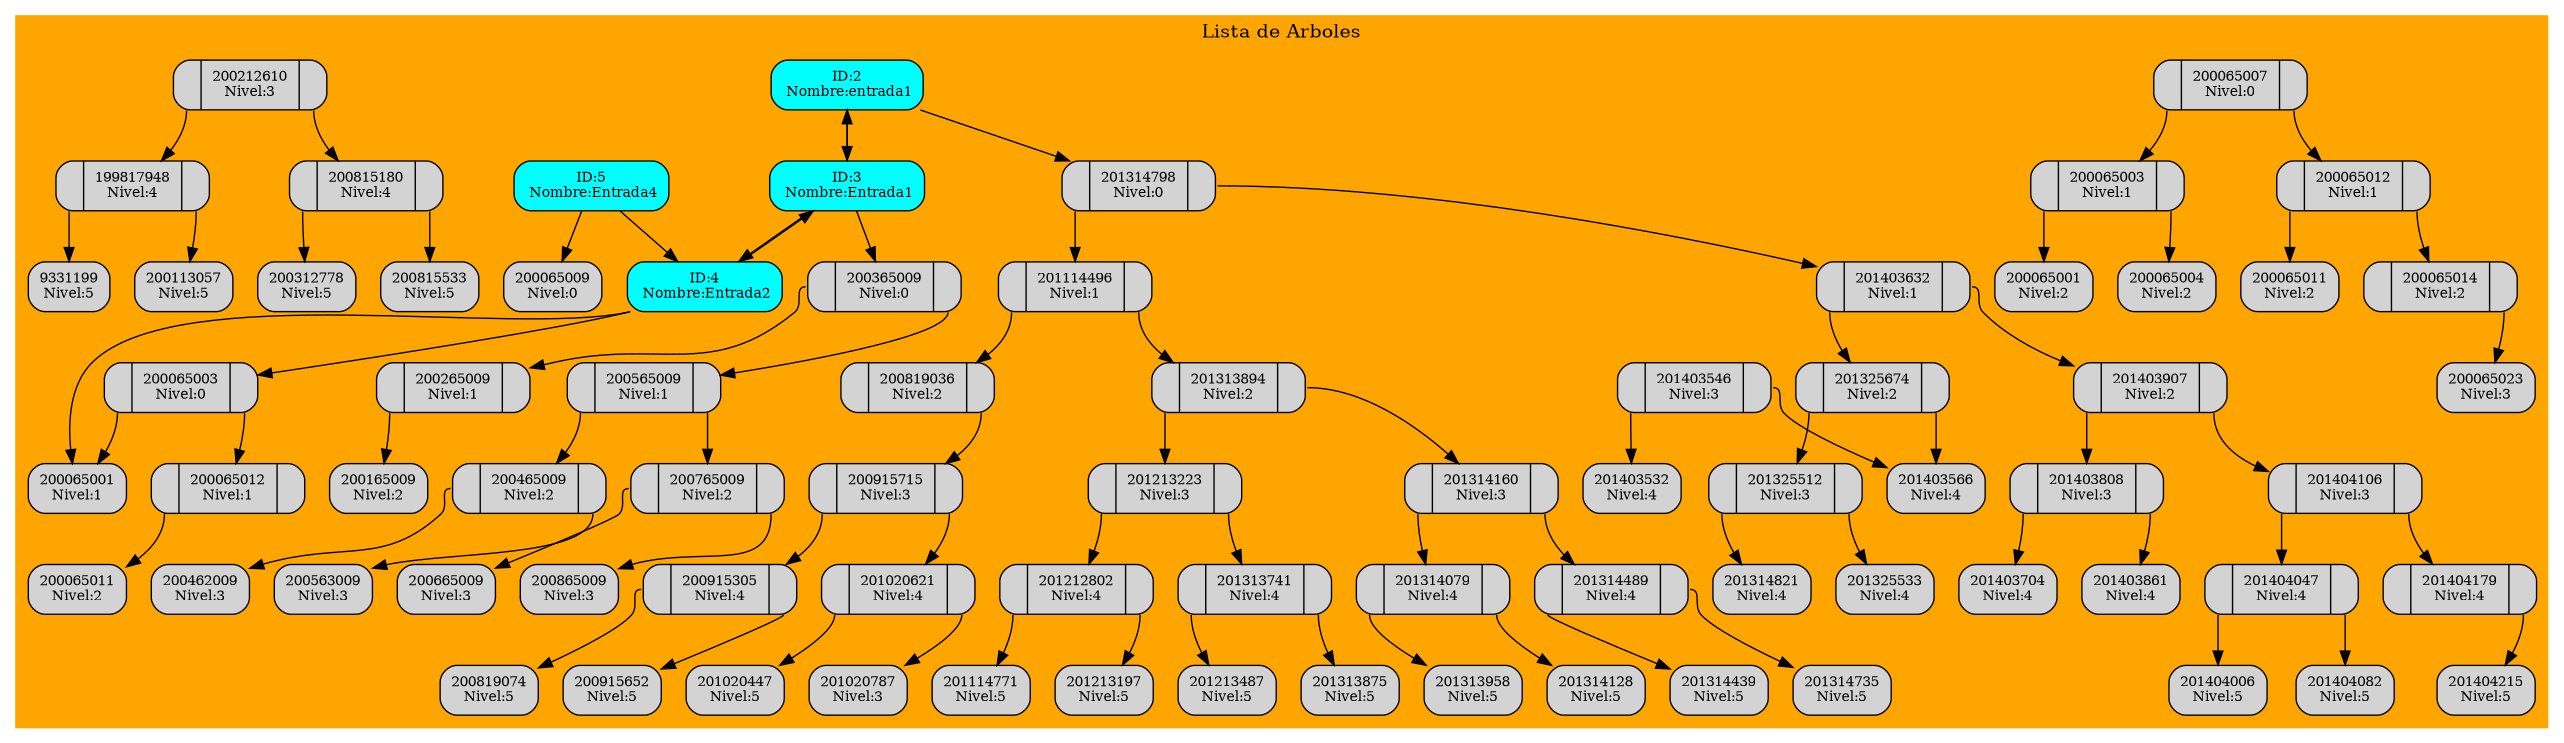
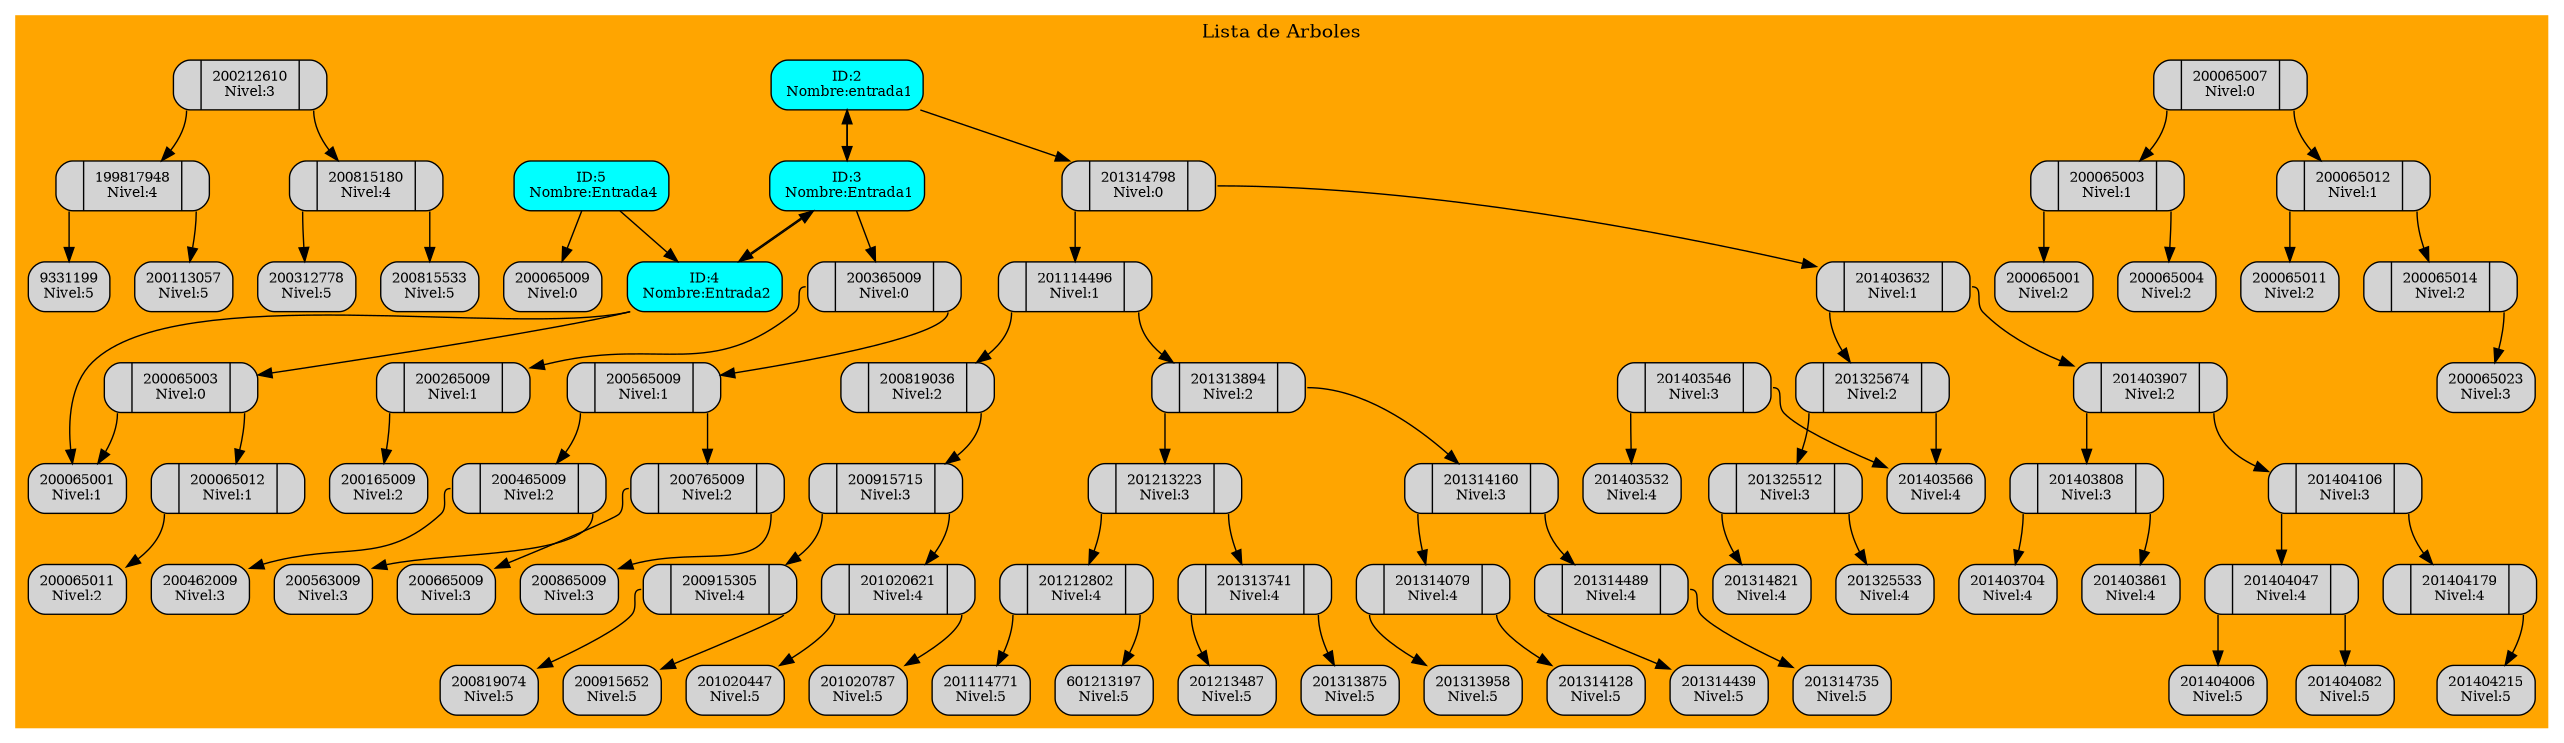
(858, 690) -> (858, 690)
(1104, 690) -> (1104, 690)
